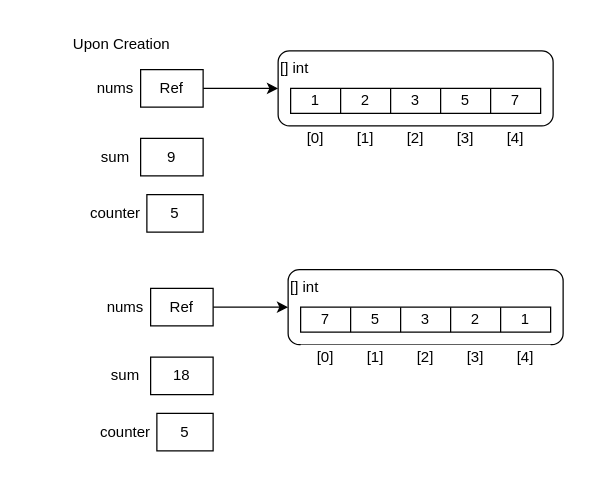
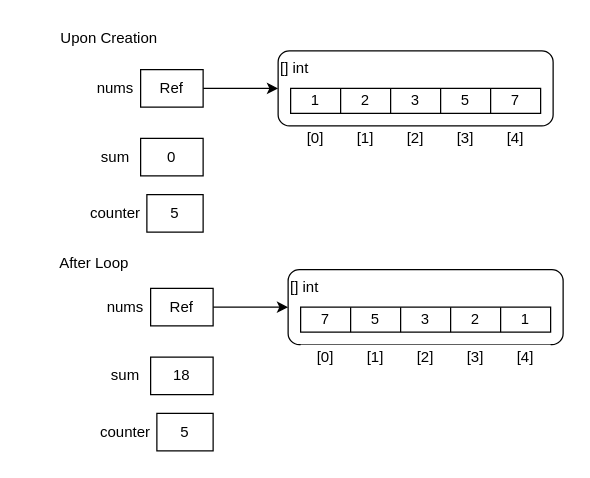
(122, 44) -> (109, 38)
(172, 157) -> (172, 157)
none -> (94, 263)
